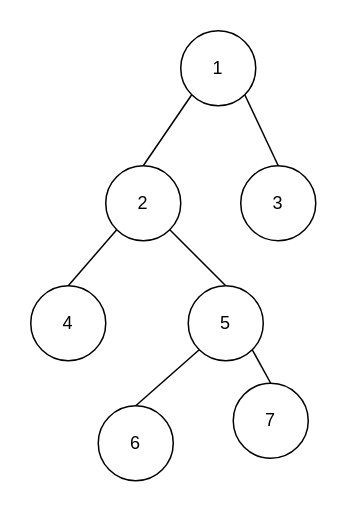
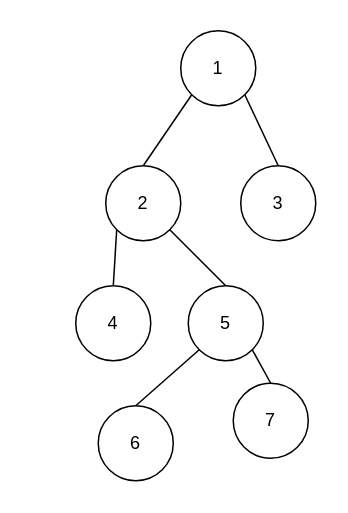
(68, 323) -> (113, 323)
